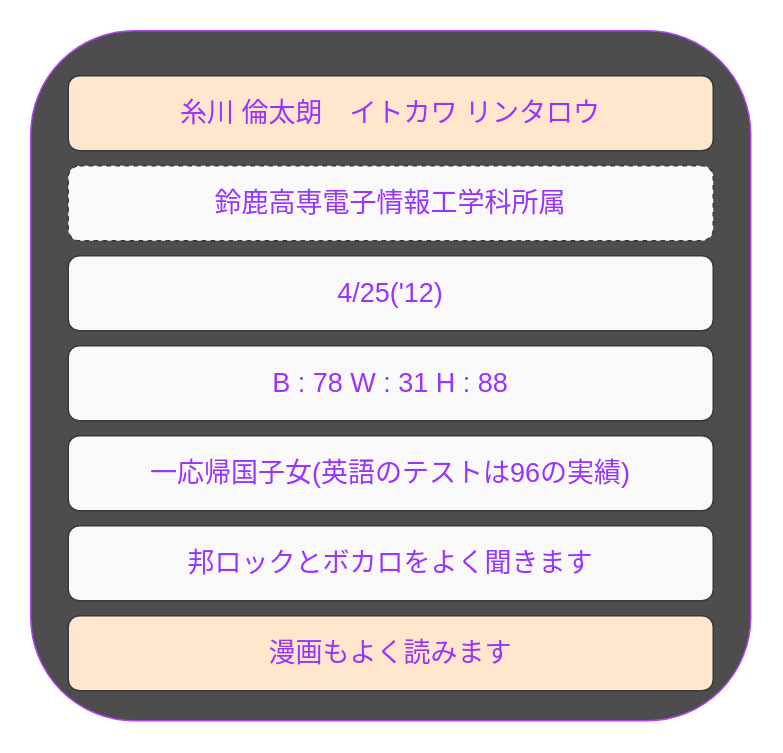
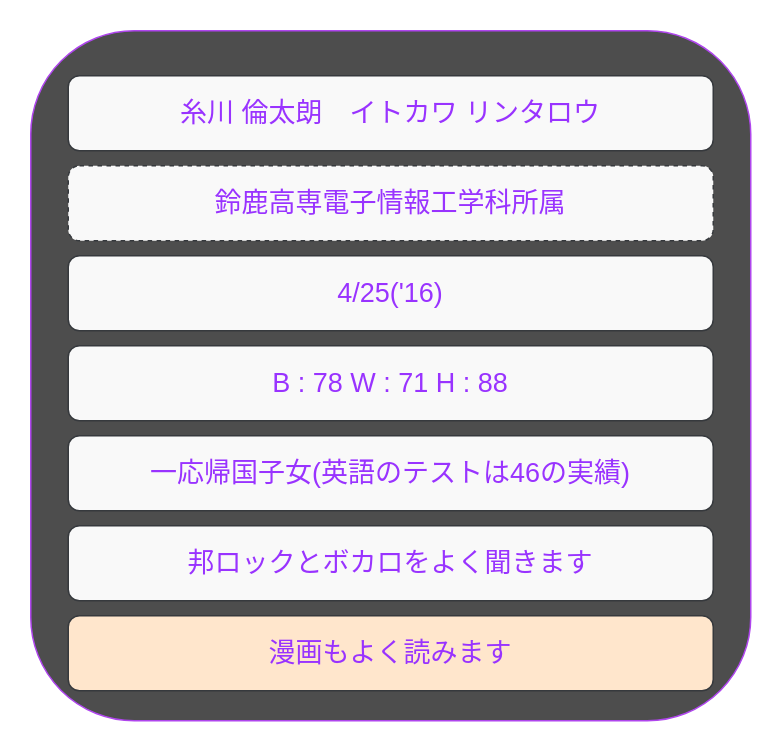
(391, 113) -> (391, 113)
(391, 293) -> (391, 293)
(391, 383) -> (391, 383)
(391, 473) -> (391, 473)
